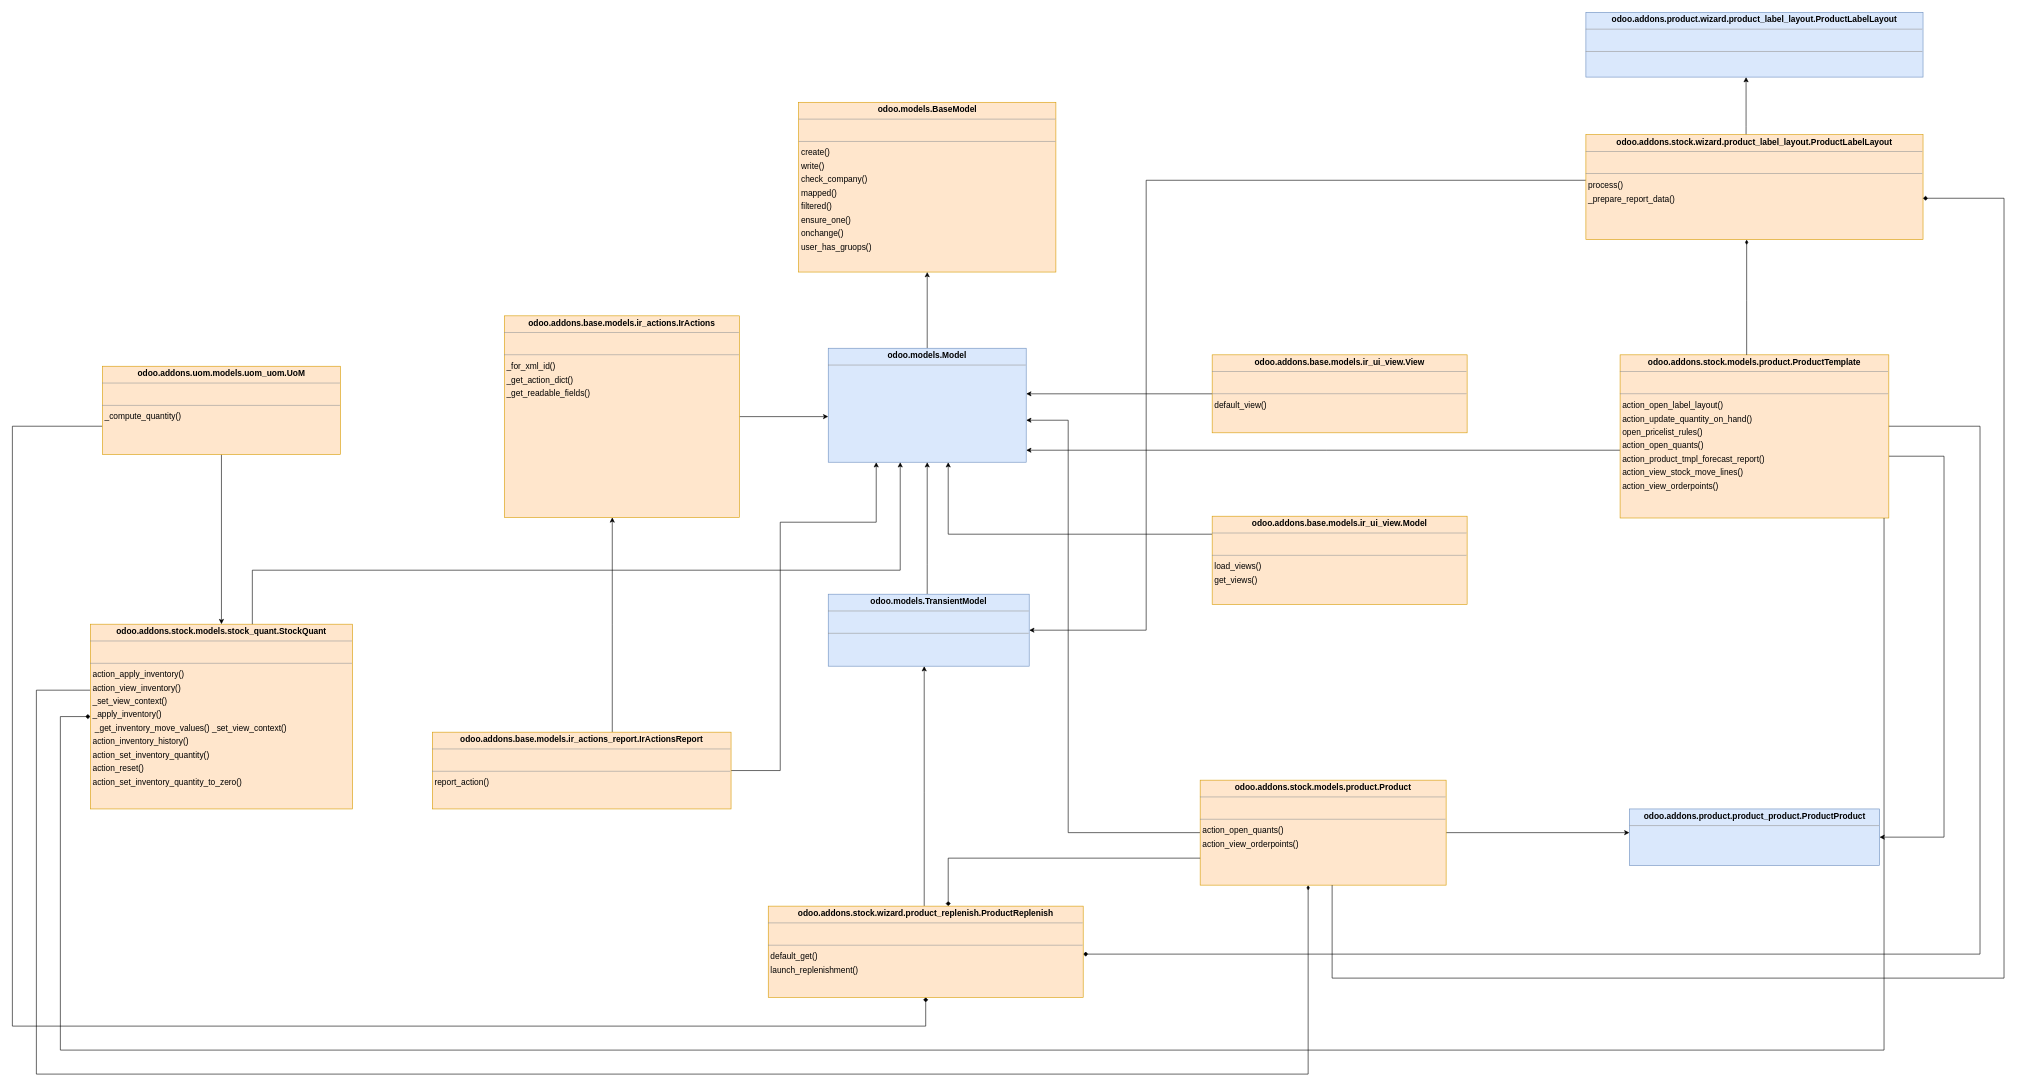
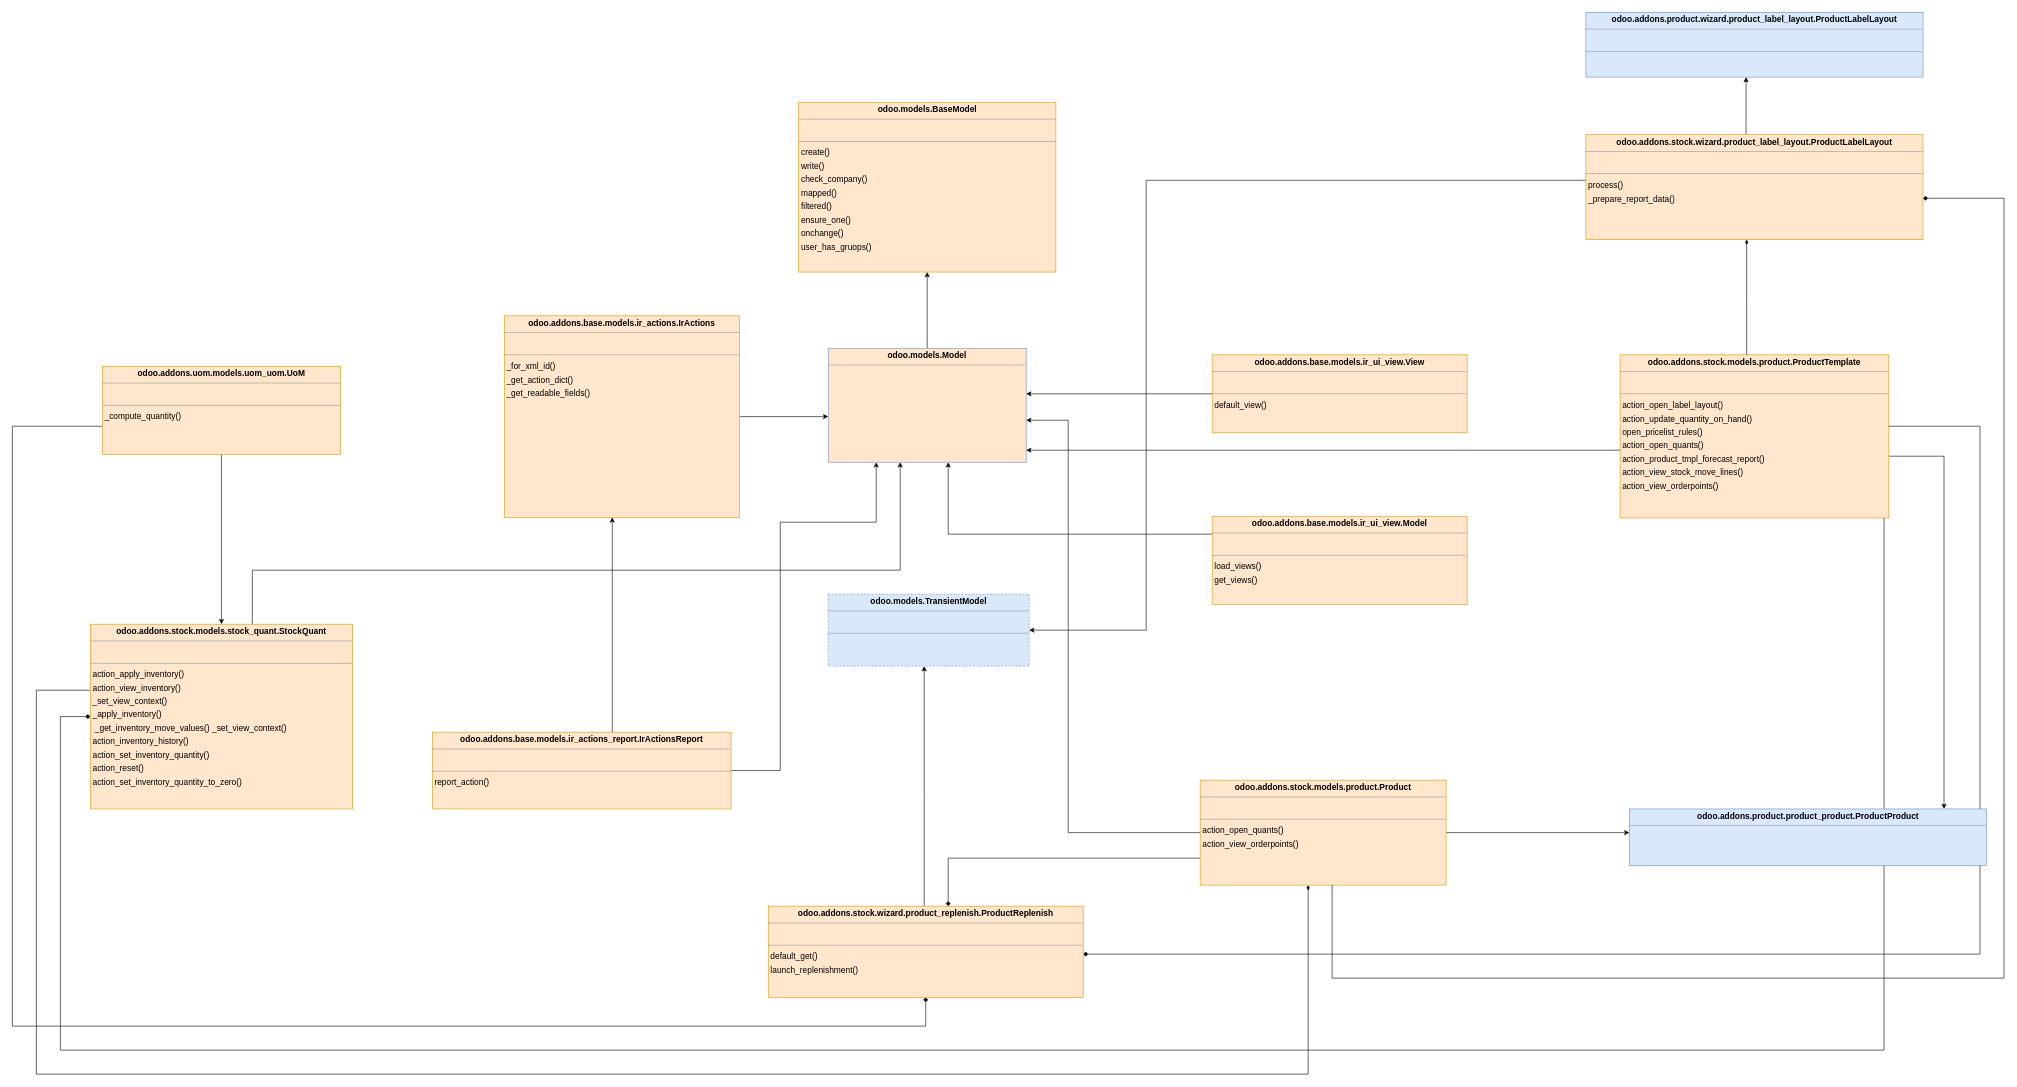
(927, 405) -> (927, 405)
(927, 467) -> none
(929, 630) -> (929, 630)
(1755, 837) -> (1808, 837)
